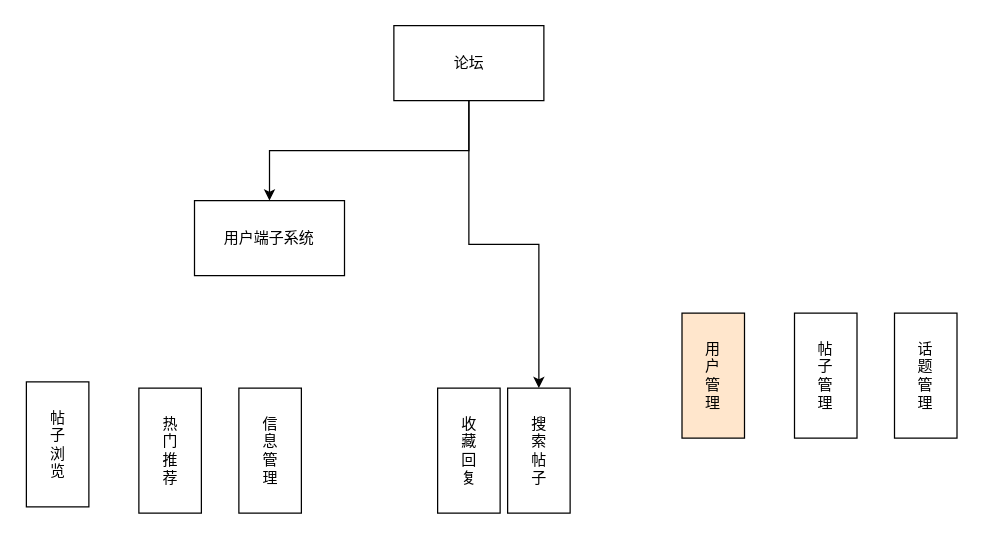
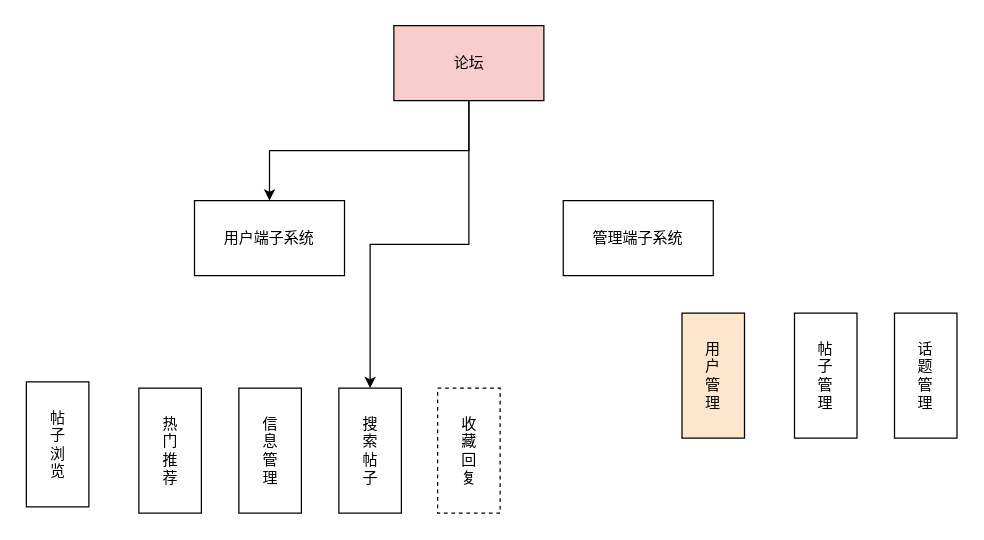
(469, 63) -> (469, 63)
none -> (638, 238)
(469, 451) -> (469, 451)
(539, 451) -> (370, 451)
